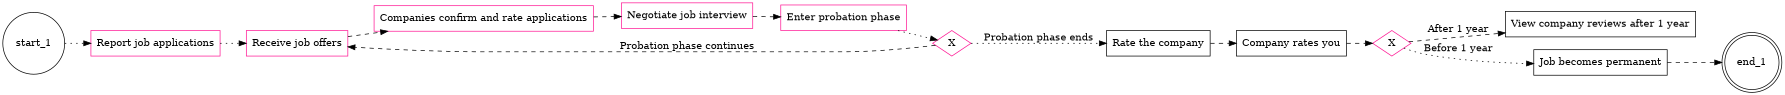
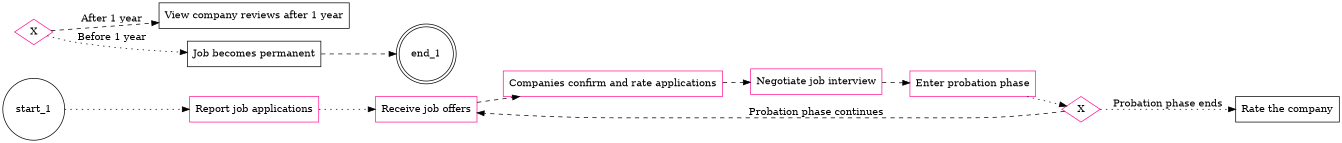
(1291, 43) -> none
